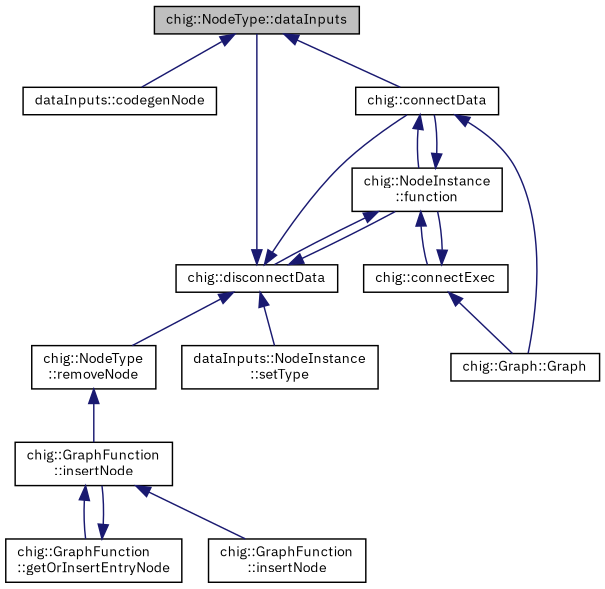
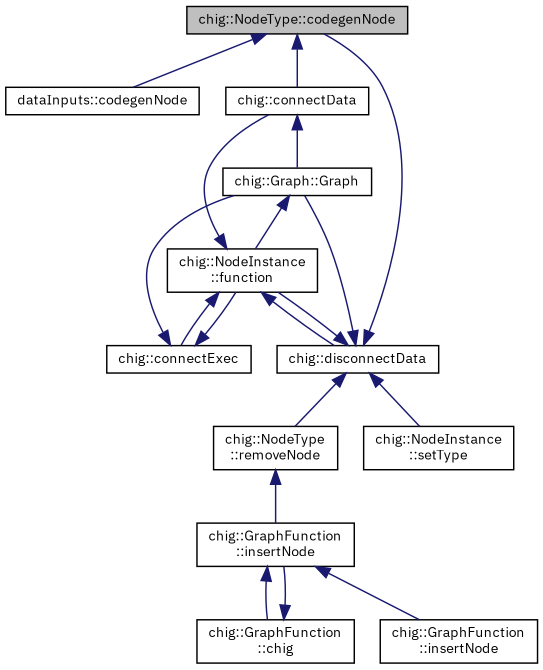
(257, 20) -> (297, 20)
(417, 149) -> (268, 228)
(331, 175) -> (335, 261)
(280, 367) -> (439, 448)
(94, 561) -> (276, 641)
